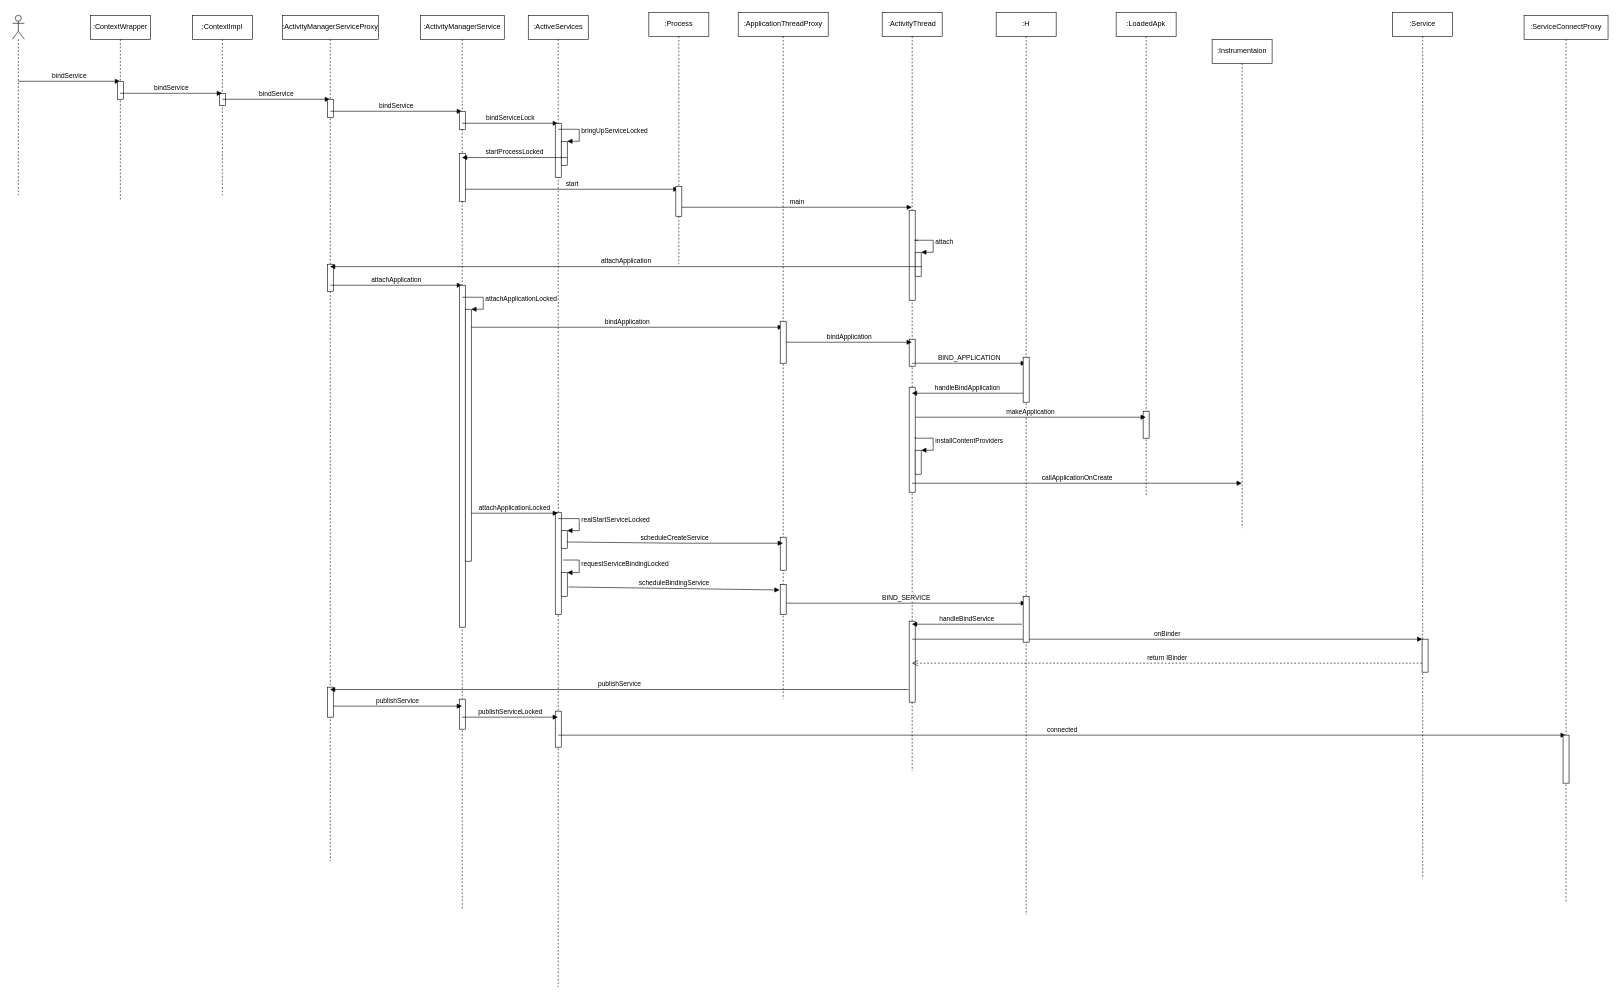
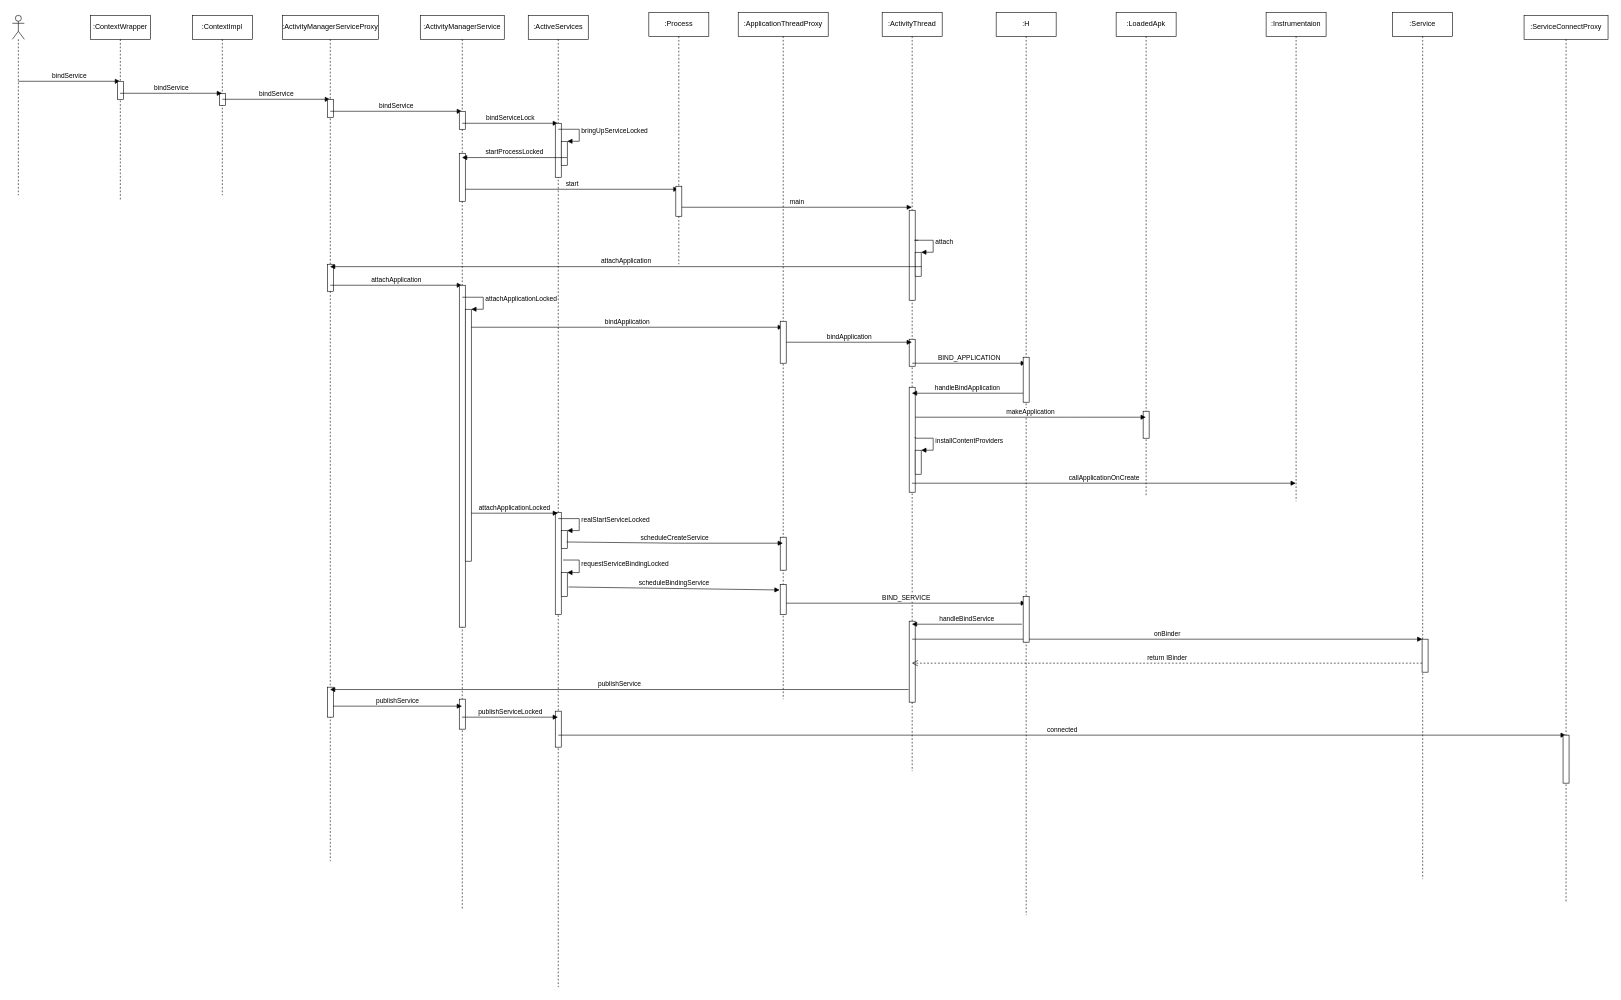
(1242, 284) -> (1296, 257)
